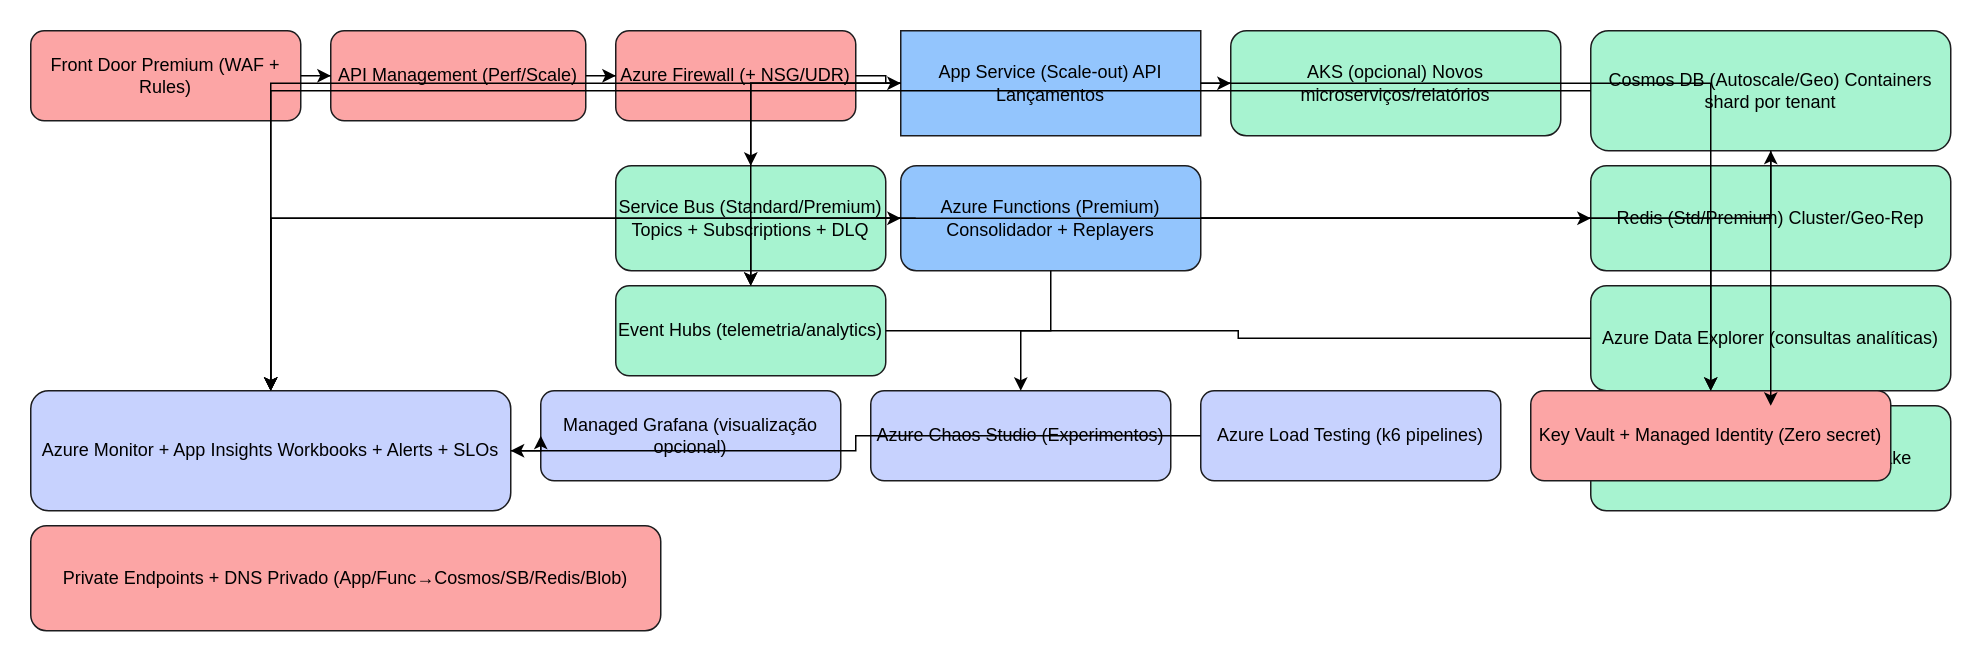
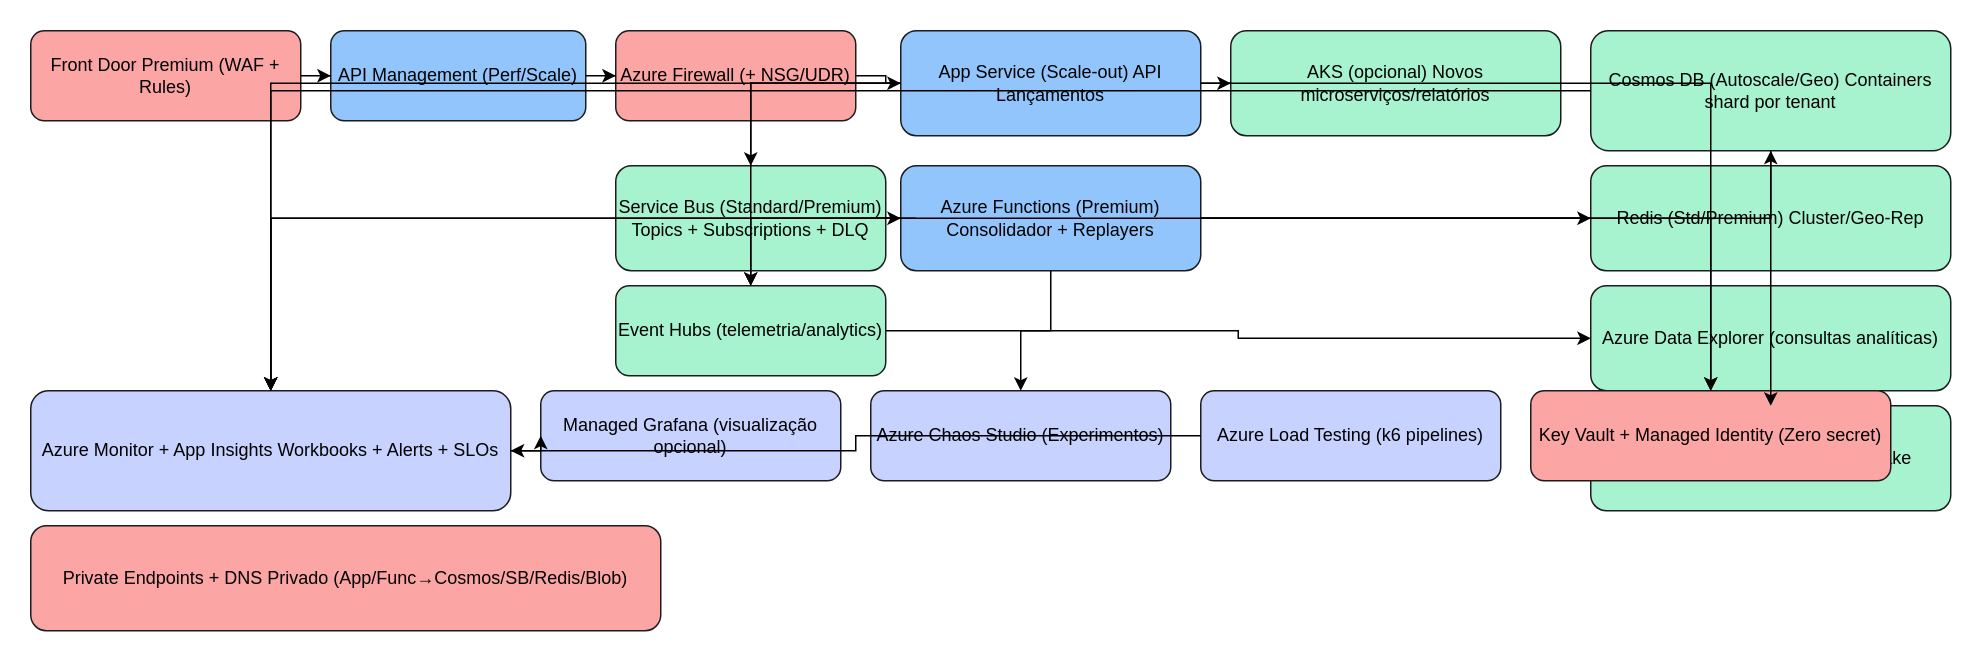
(458, 76) -> (458, 76)
(1051, 83) -> (1051, 83)
(1583, 338) -> (1579, 338)
